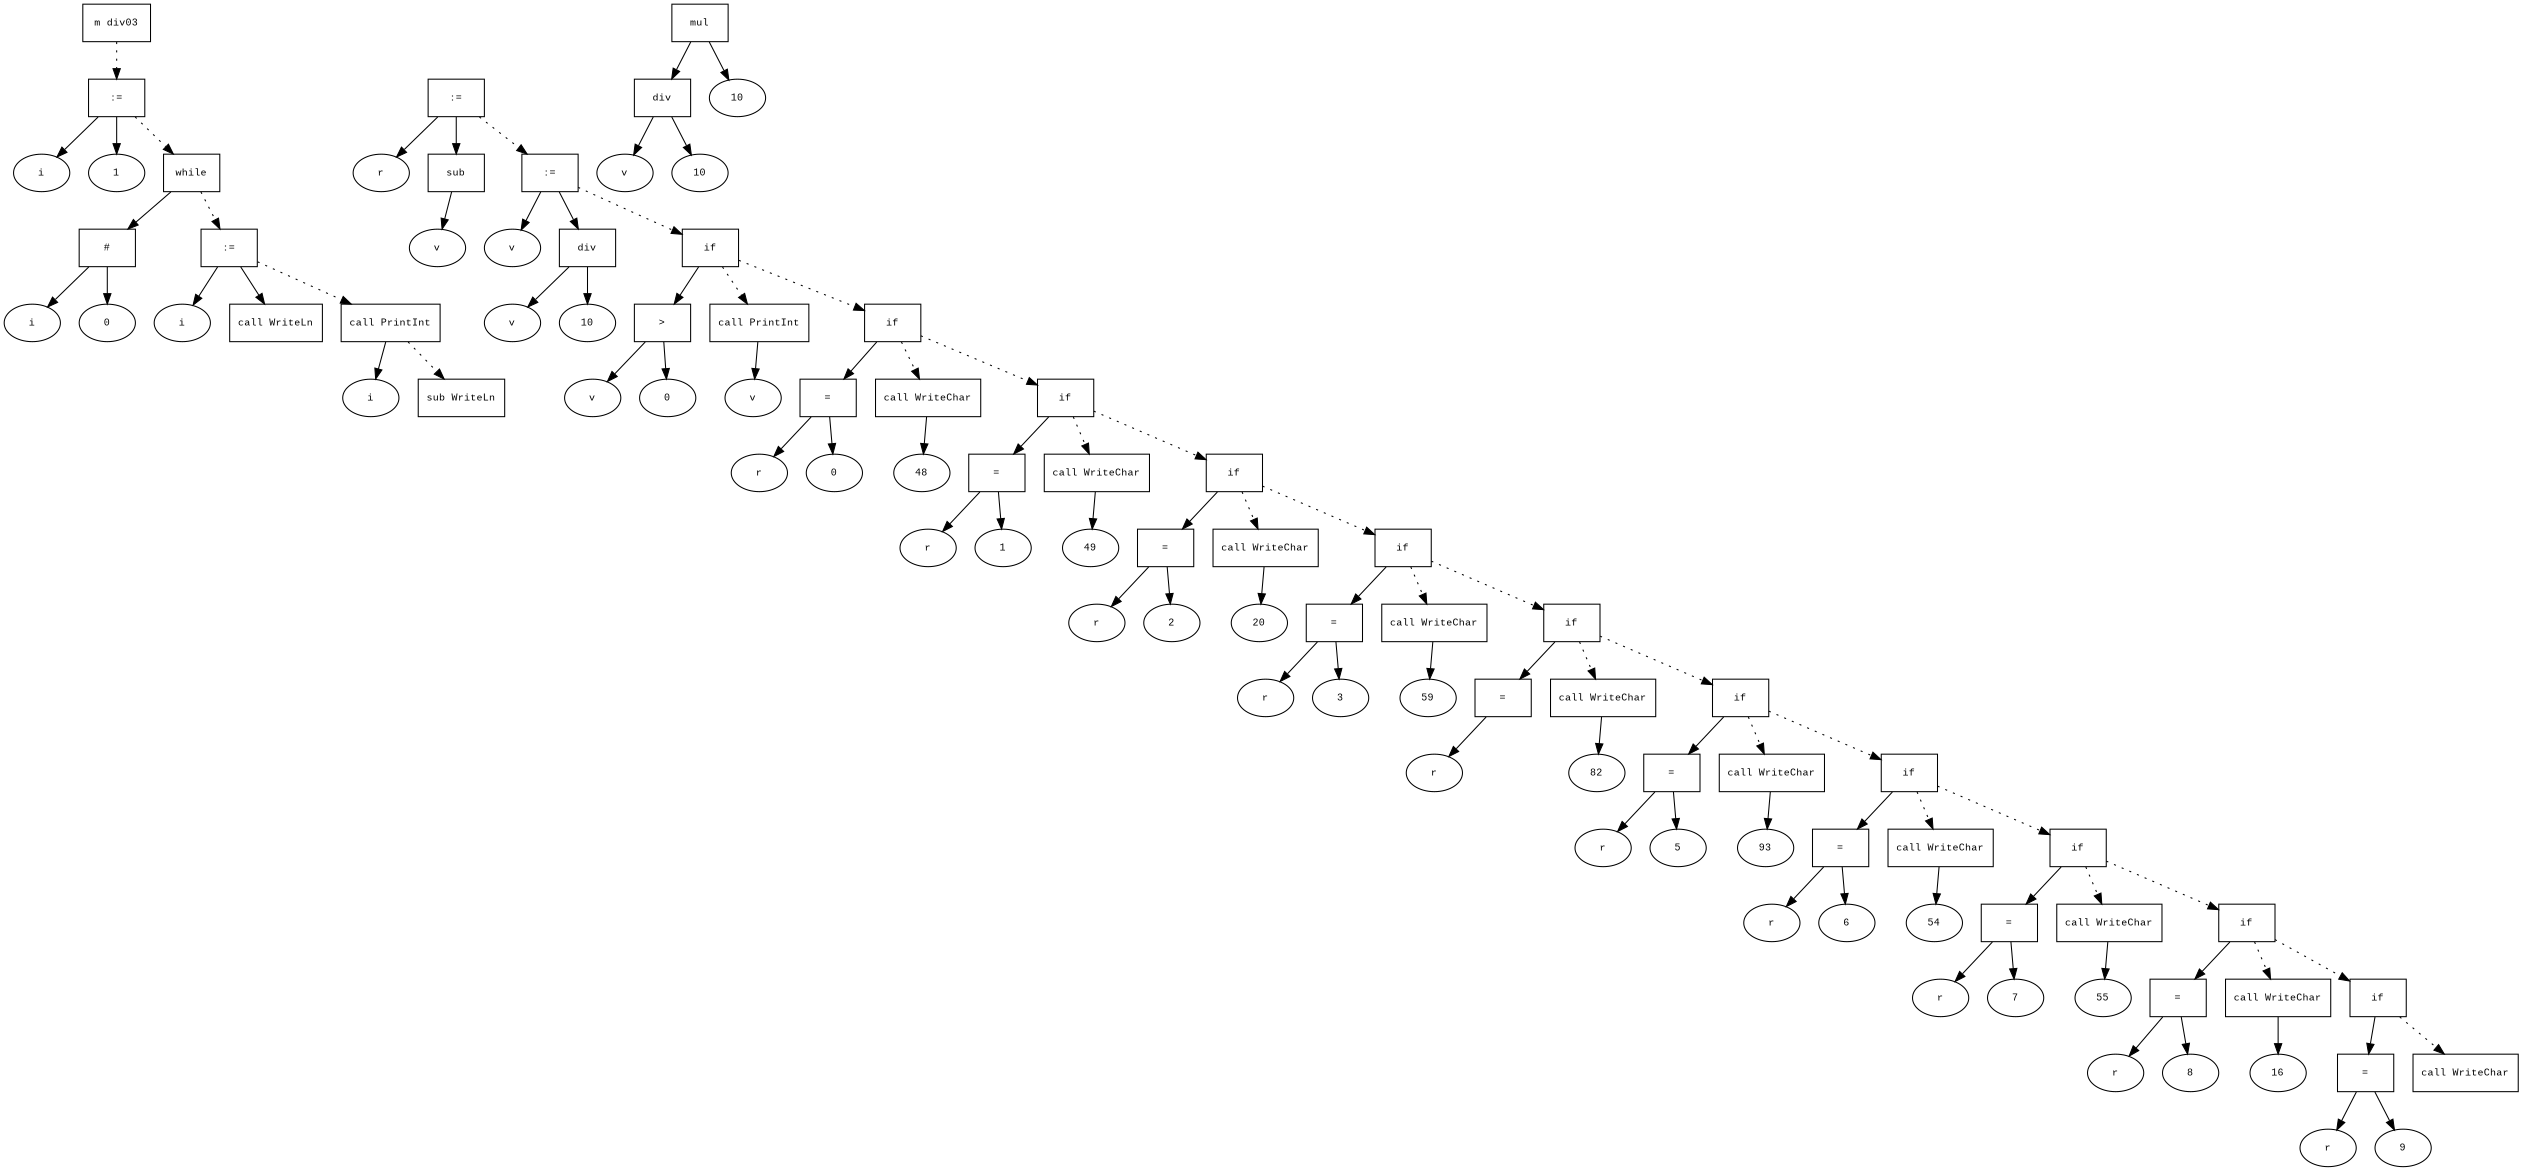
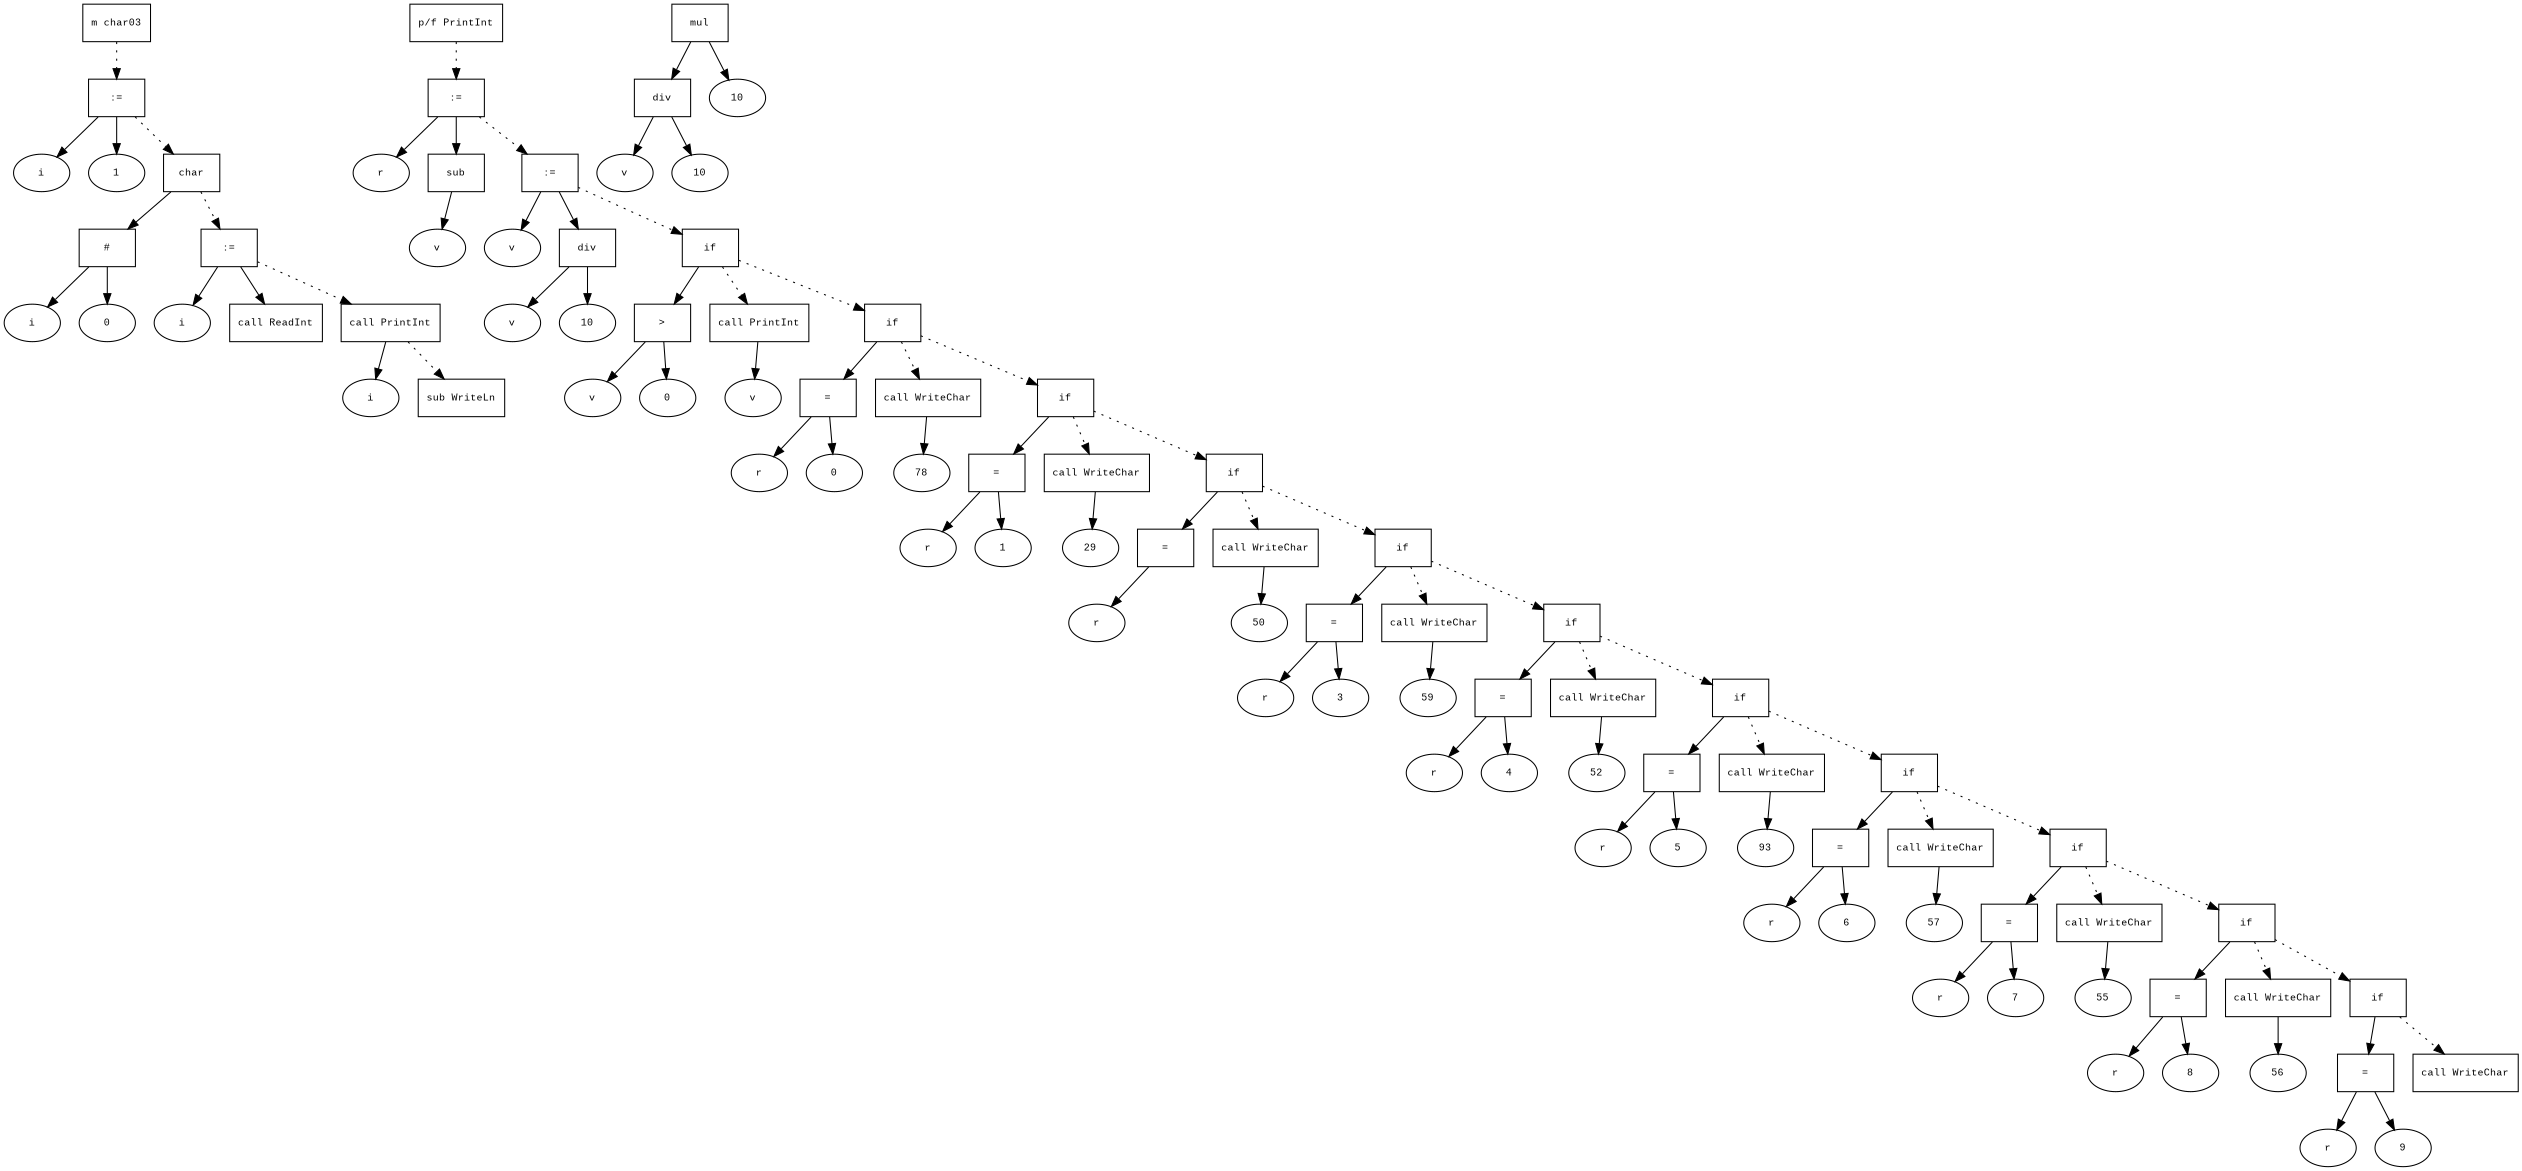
(117, 23) -> (117, 23)
none -> (456, 23)
(192, 173) -> (192, 173)
(276, 323) -> (276, 323)
(922, 473) -> (922, 473)
(1091, 548) -> (1091, 548)
(1172, 623) -> none
(1259, 623) -> (1259, 623)
none -> (1509, 773)
(1597, 773) -> (1597, 773)
(1934, 923) -> (1934, 923)
(2278, 1073) -> (2278, 1073)
